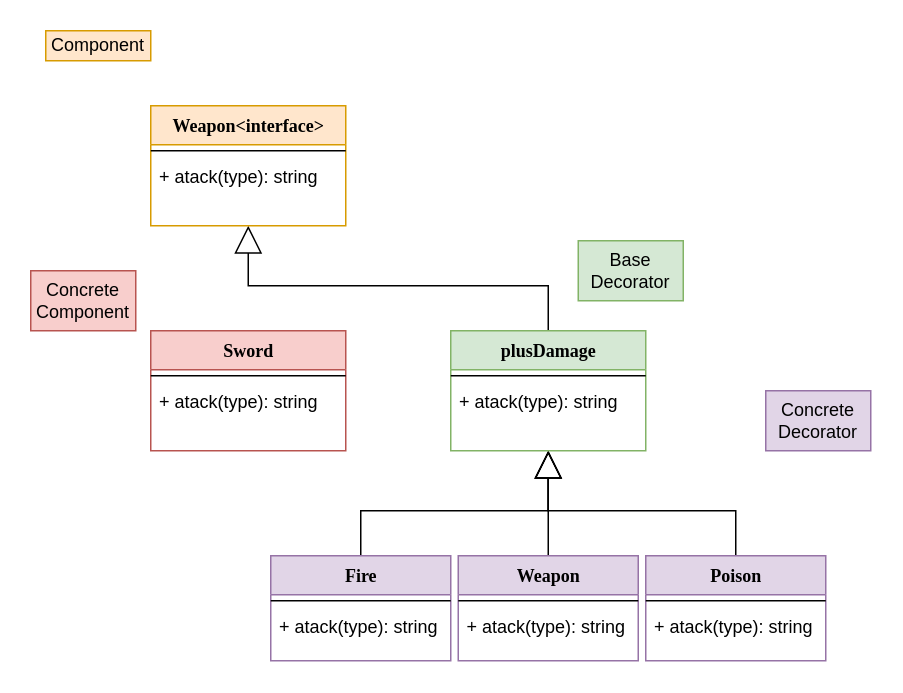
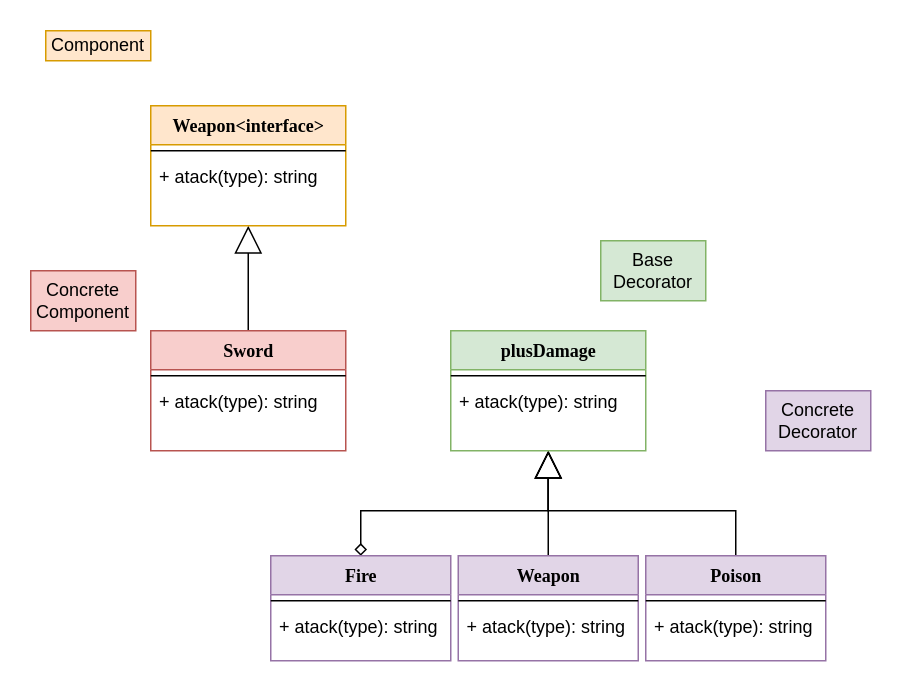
(631, 271) -> (653, 271)
(422, 286) -> none
none -> (248, 310)
(361, 549) -> (361, 543)
